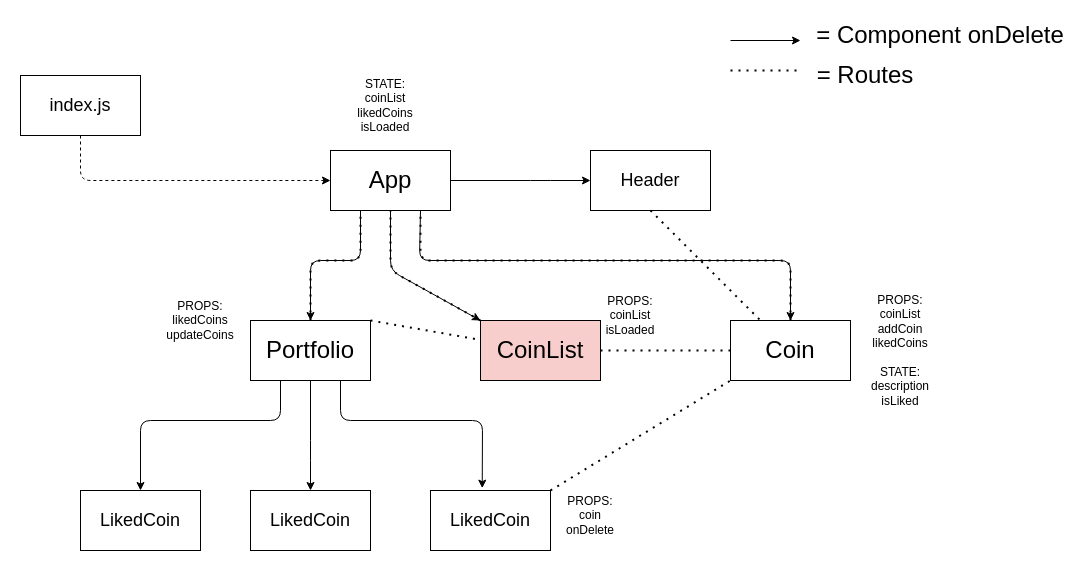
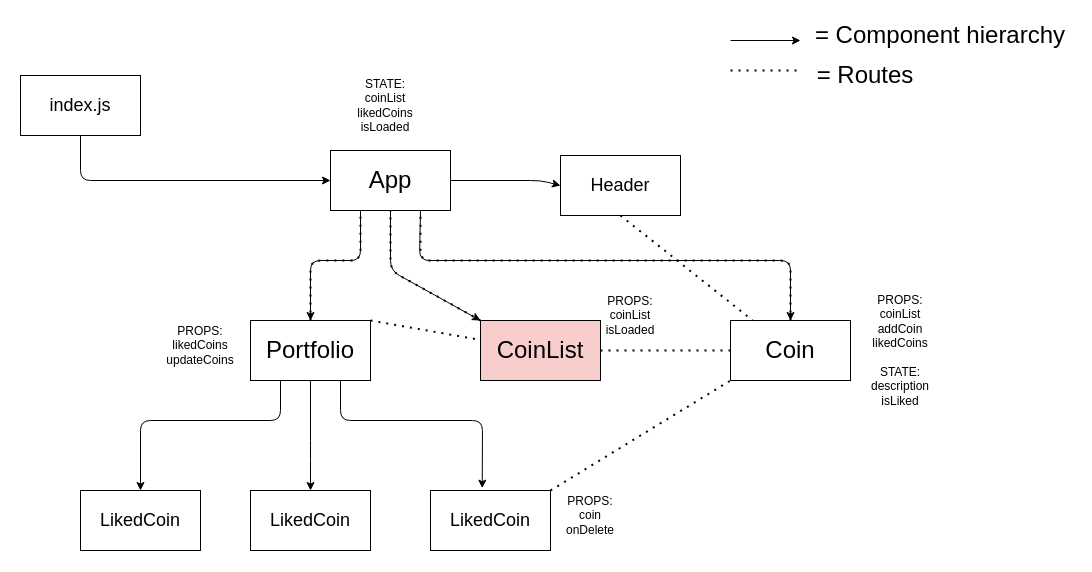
(941, 36) -> (941, 36)
(184, 181) -> (184, 181)
(651, 181) -> (621, 186)
(201, 321) -> (201, 346)
